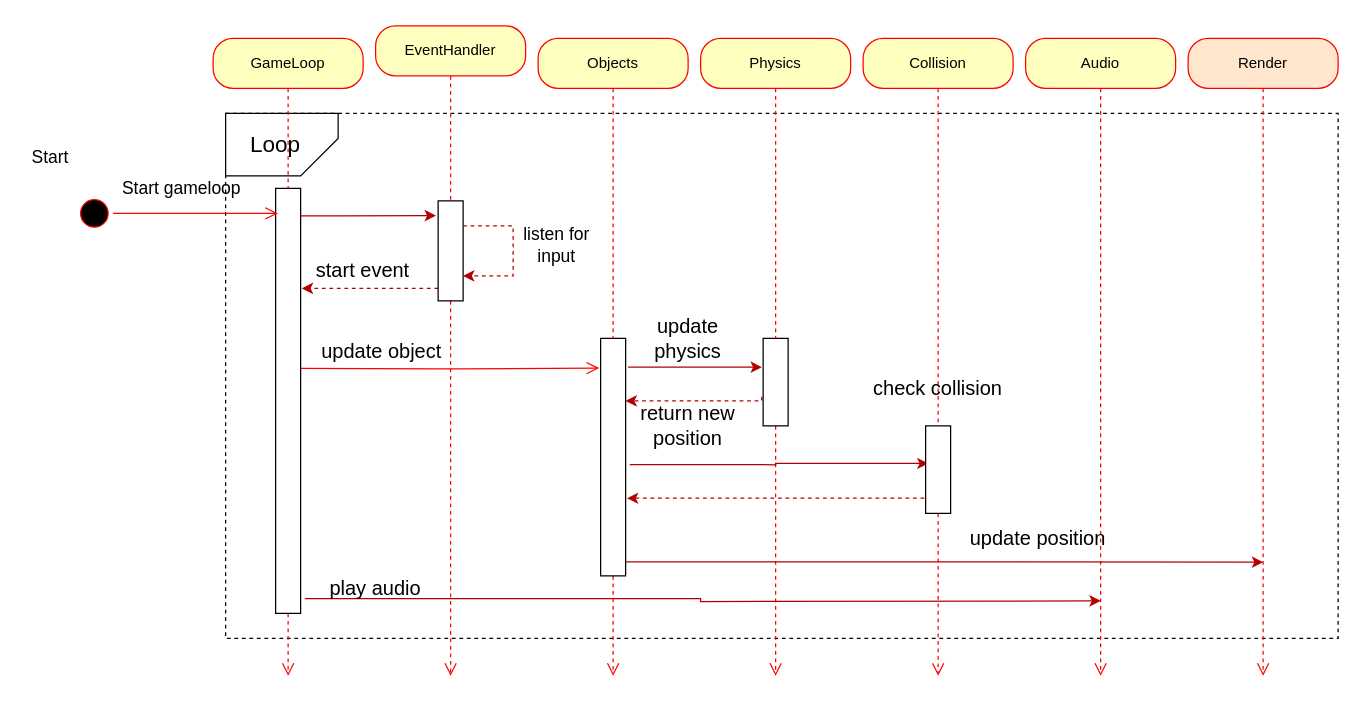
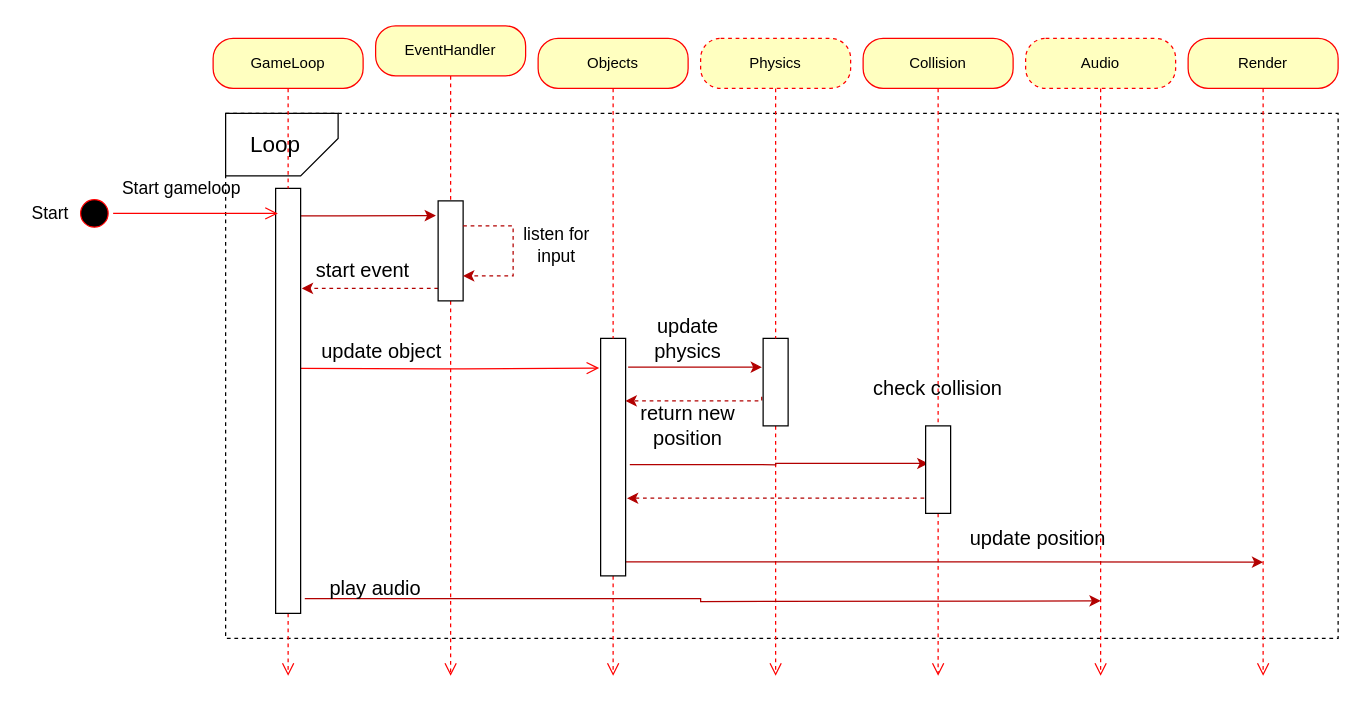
(776, 63) -> (776, 63)
(1101, 63) -> (1101, 63)
(1263, 63) -> (1263, 63)
(51, 157) -> (51, 213)
